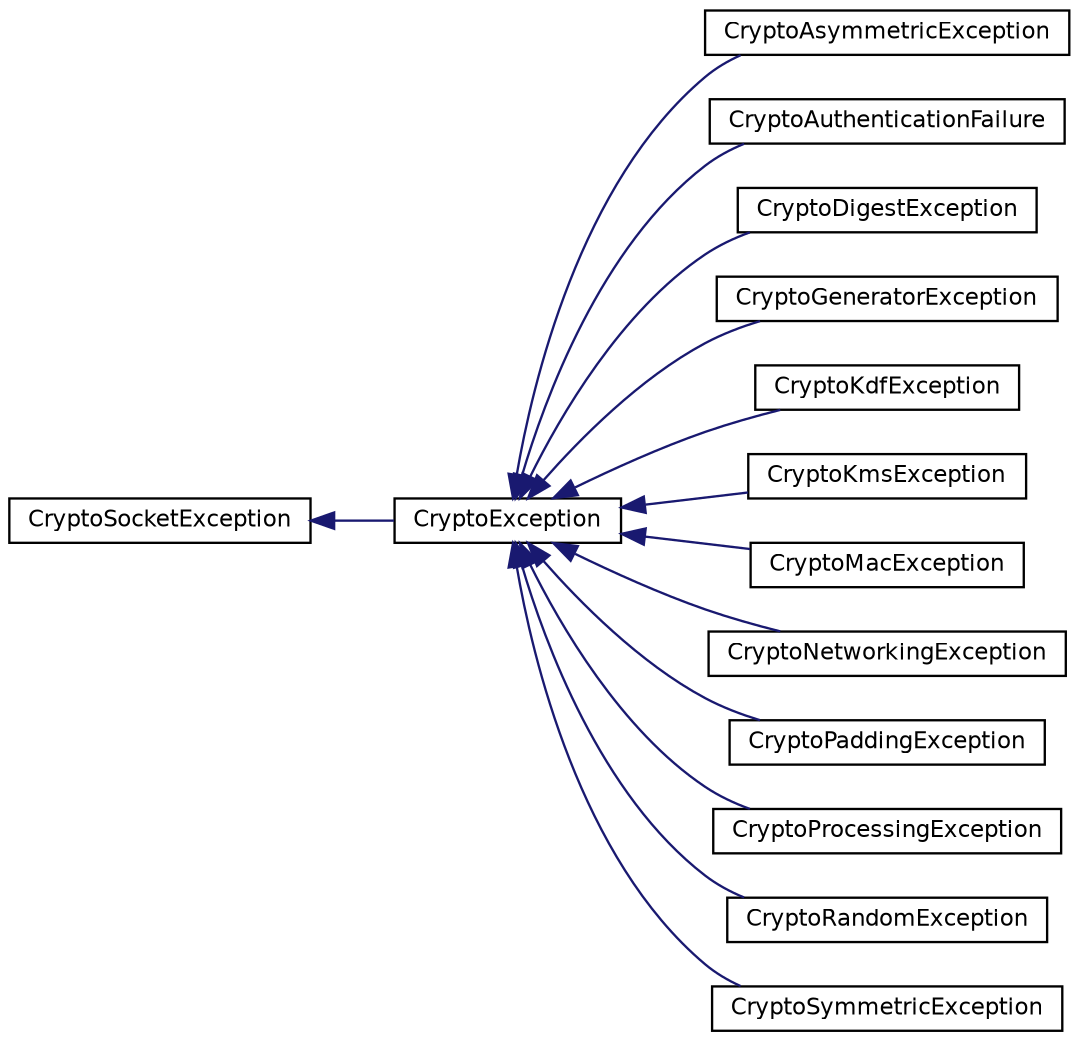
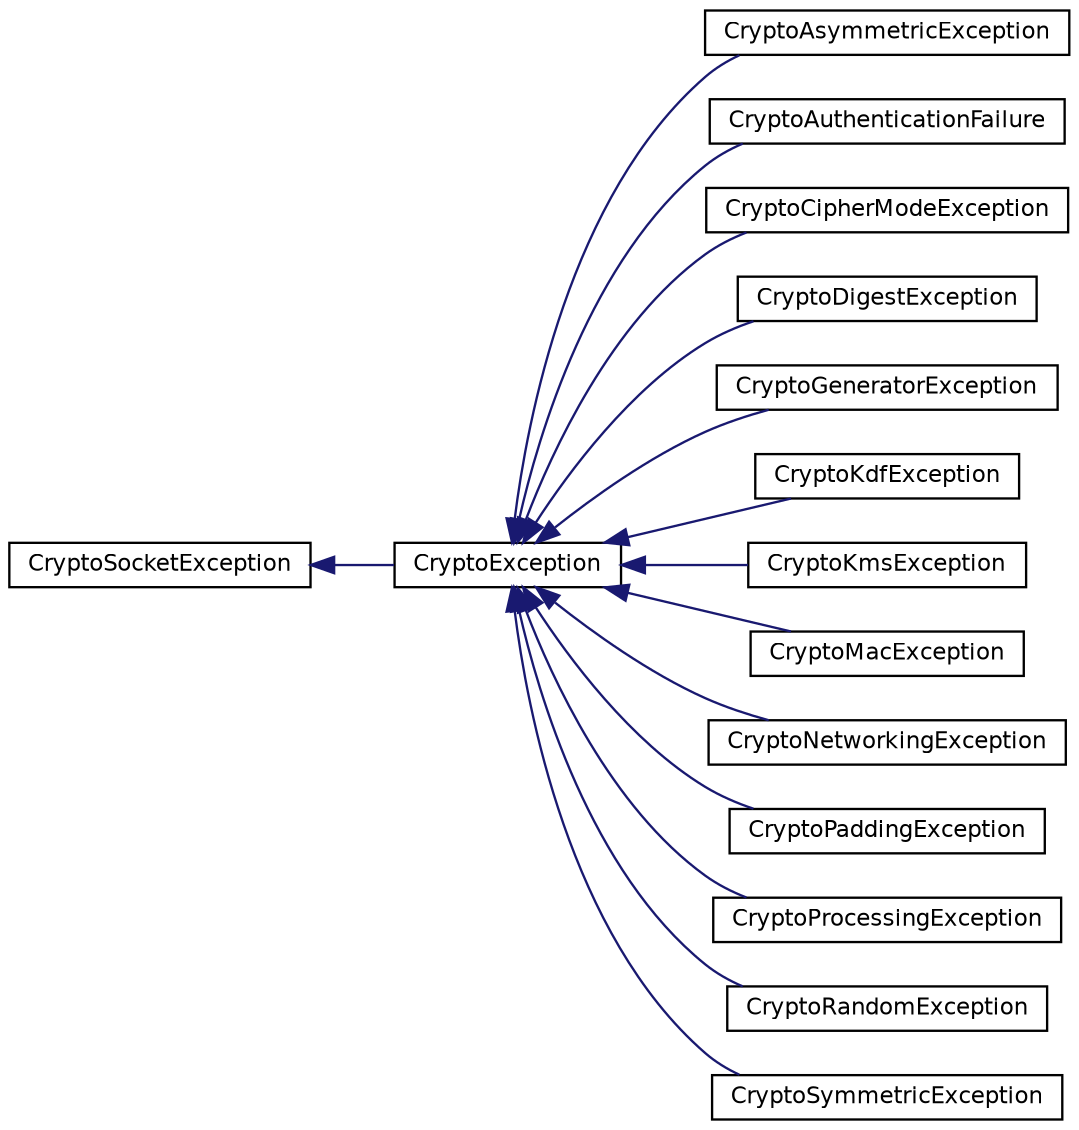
none -> (887, 210)
